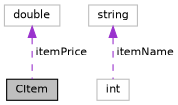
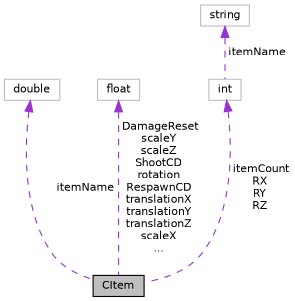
(60, 53) -> (84, 188)
none -> (119, 90)
none -> (220, 217)
